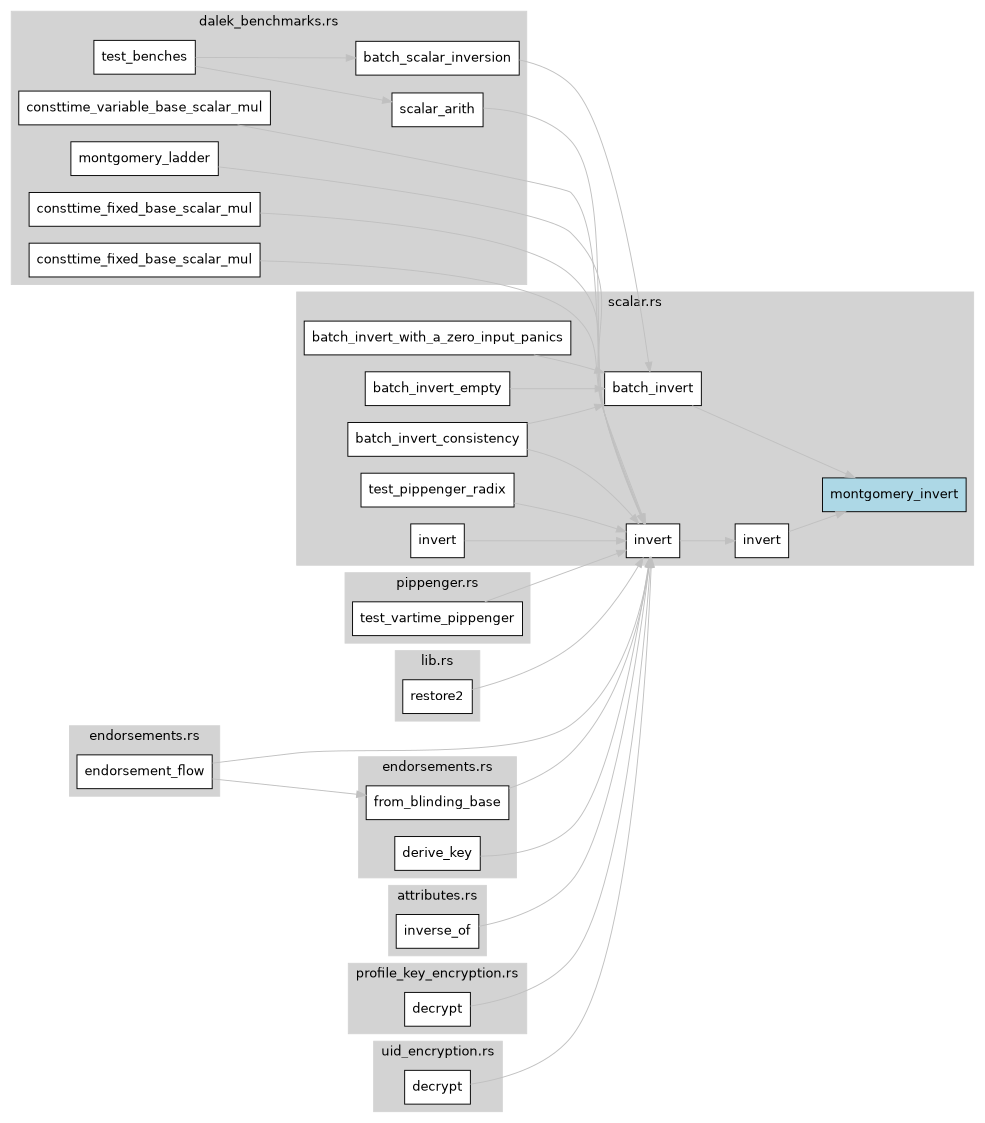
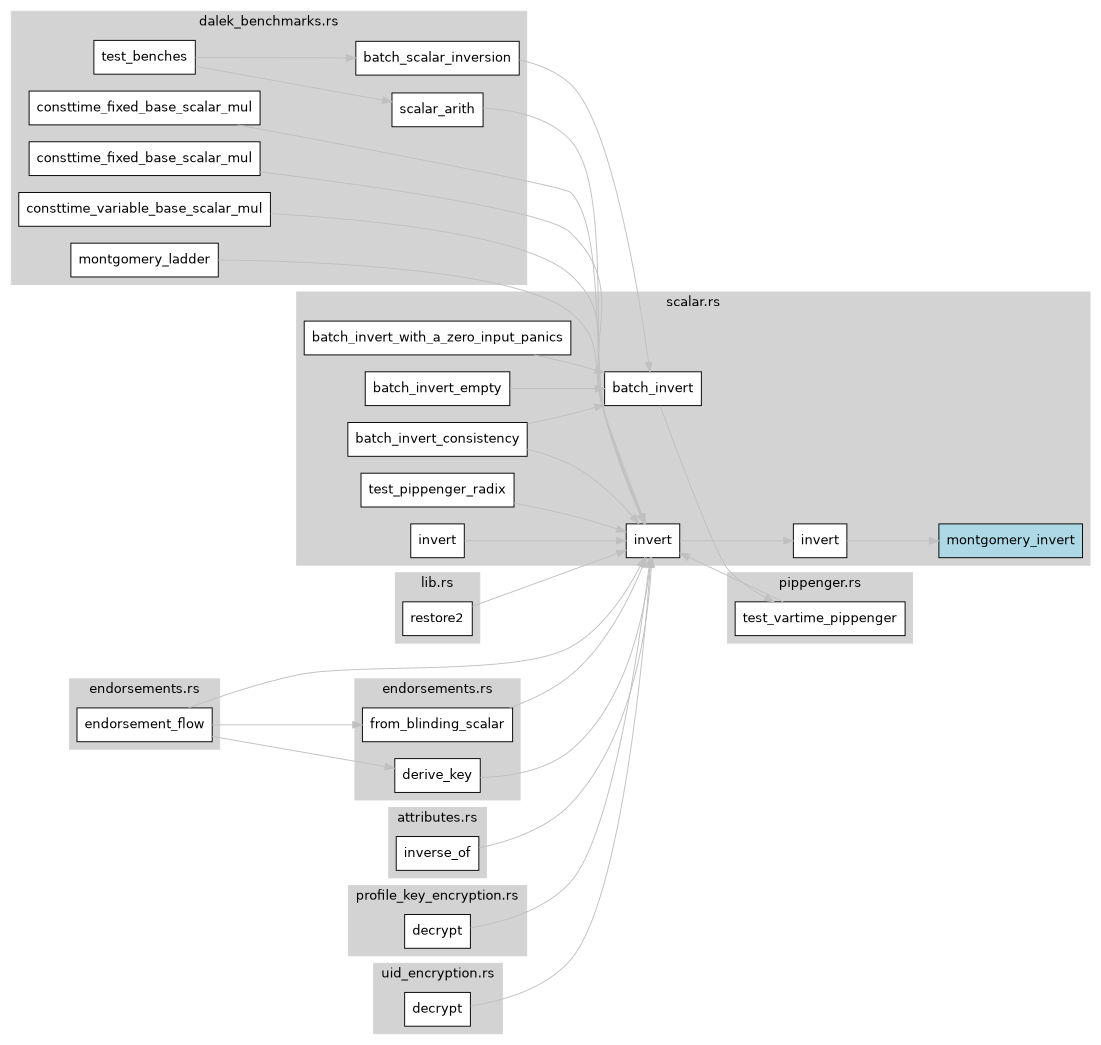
(769, 440) -> (700, 511)
none -> (299, 752)
(438, 803) -> (438, 725)
